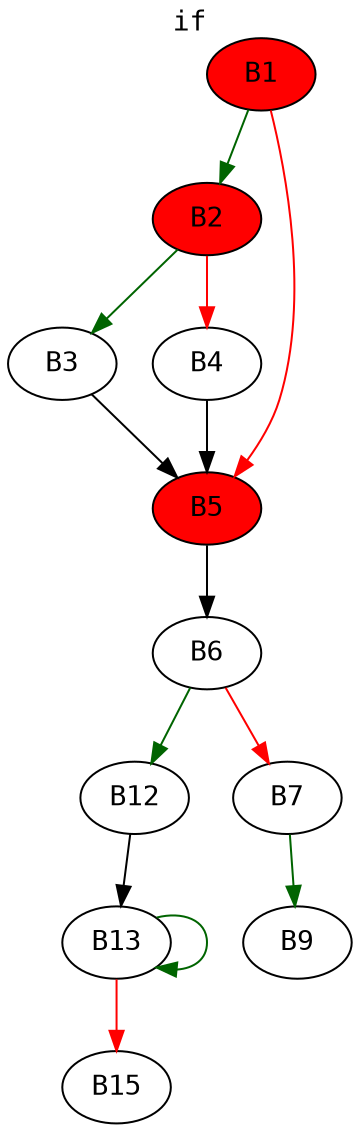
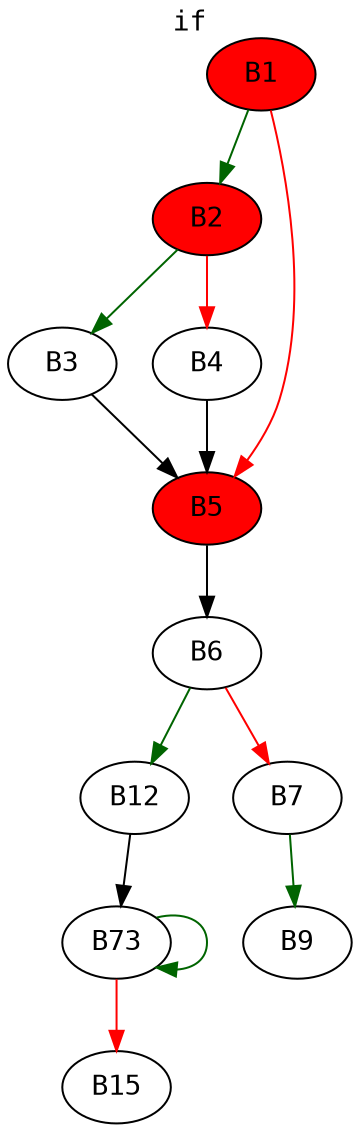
(117, 943) -> (117, 943)
